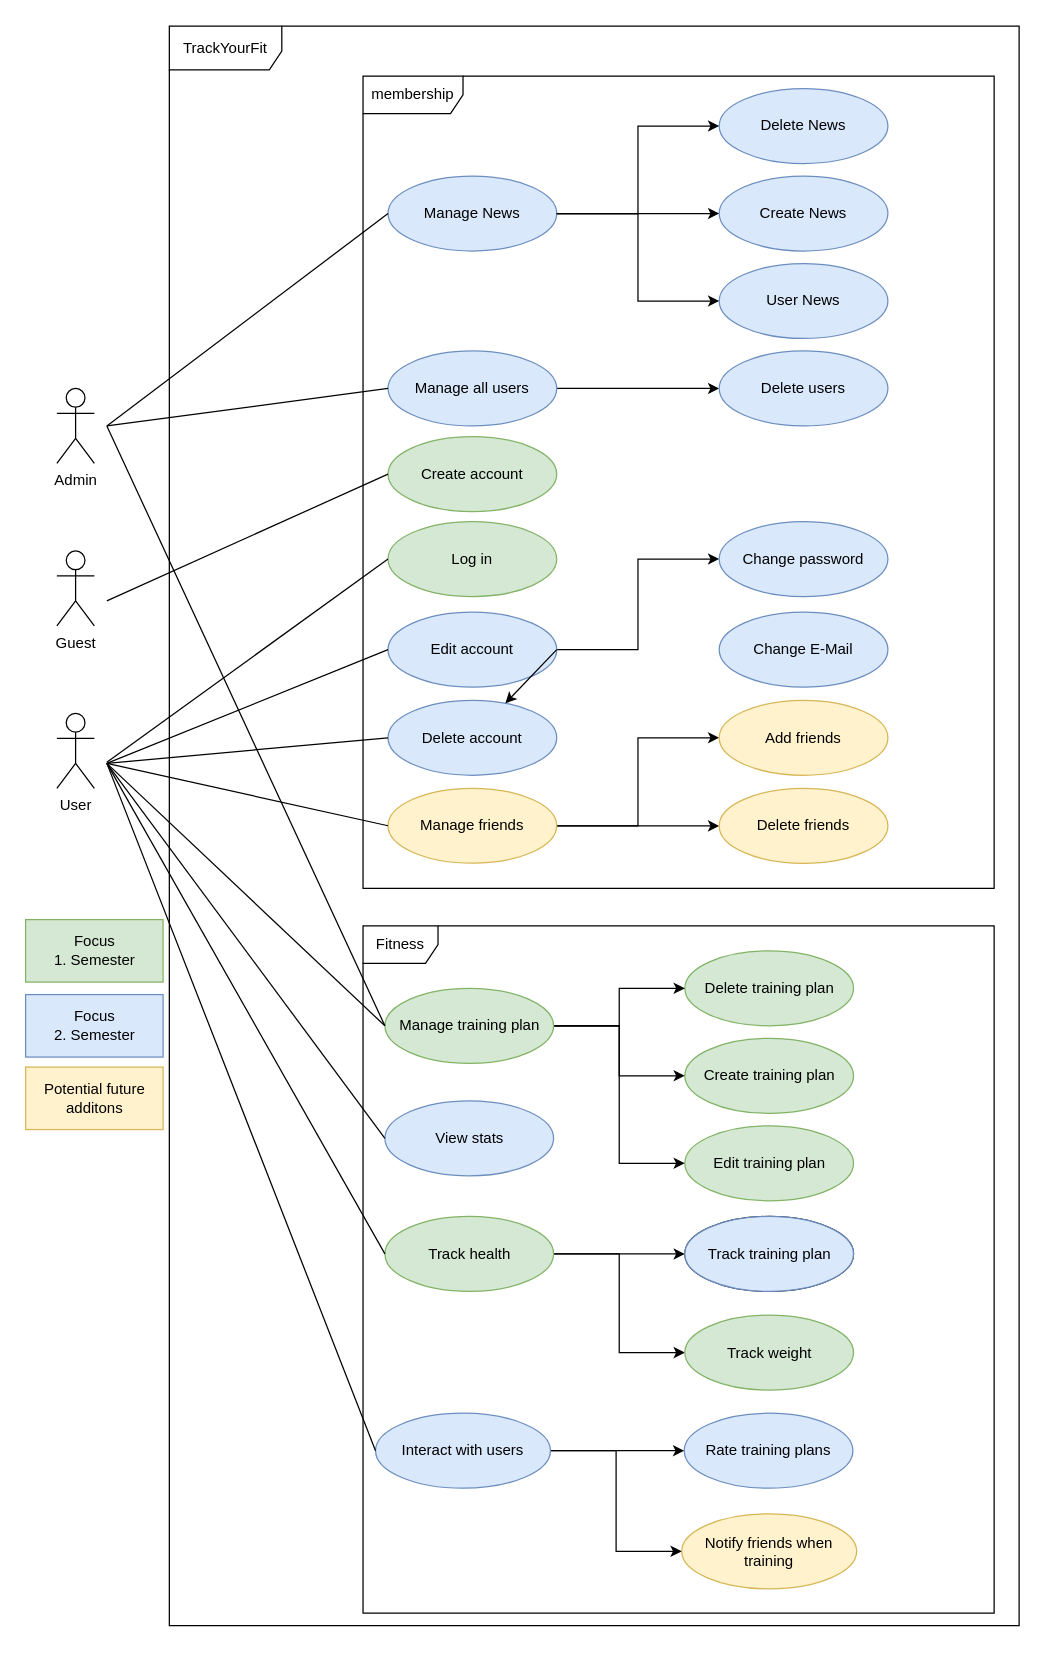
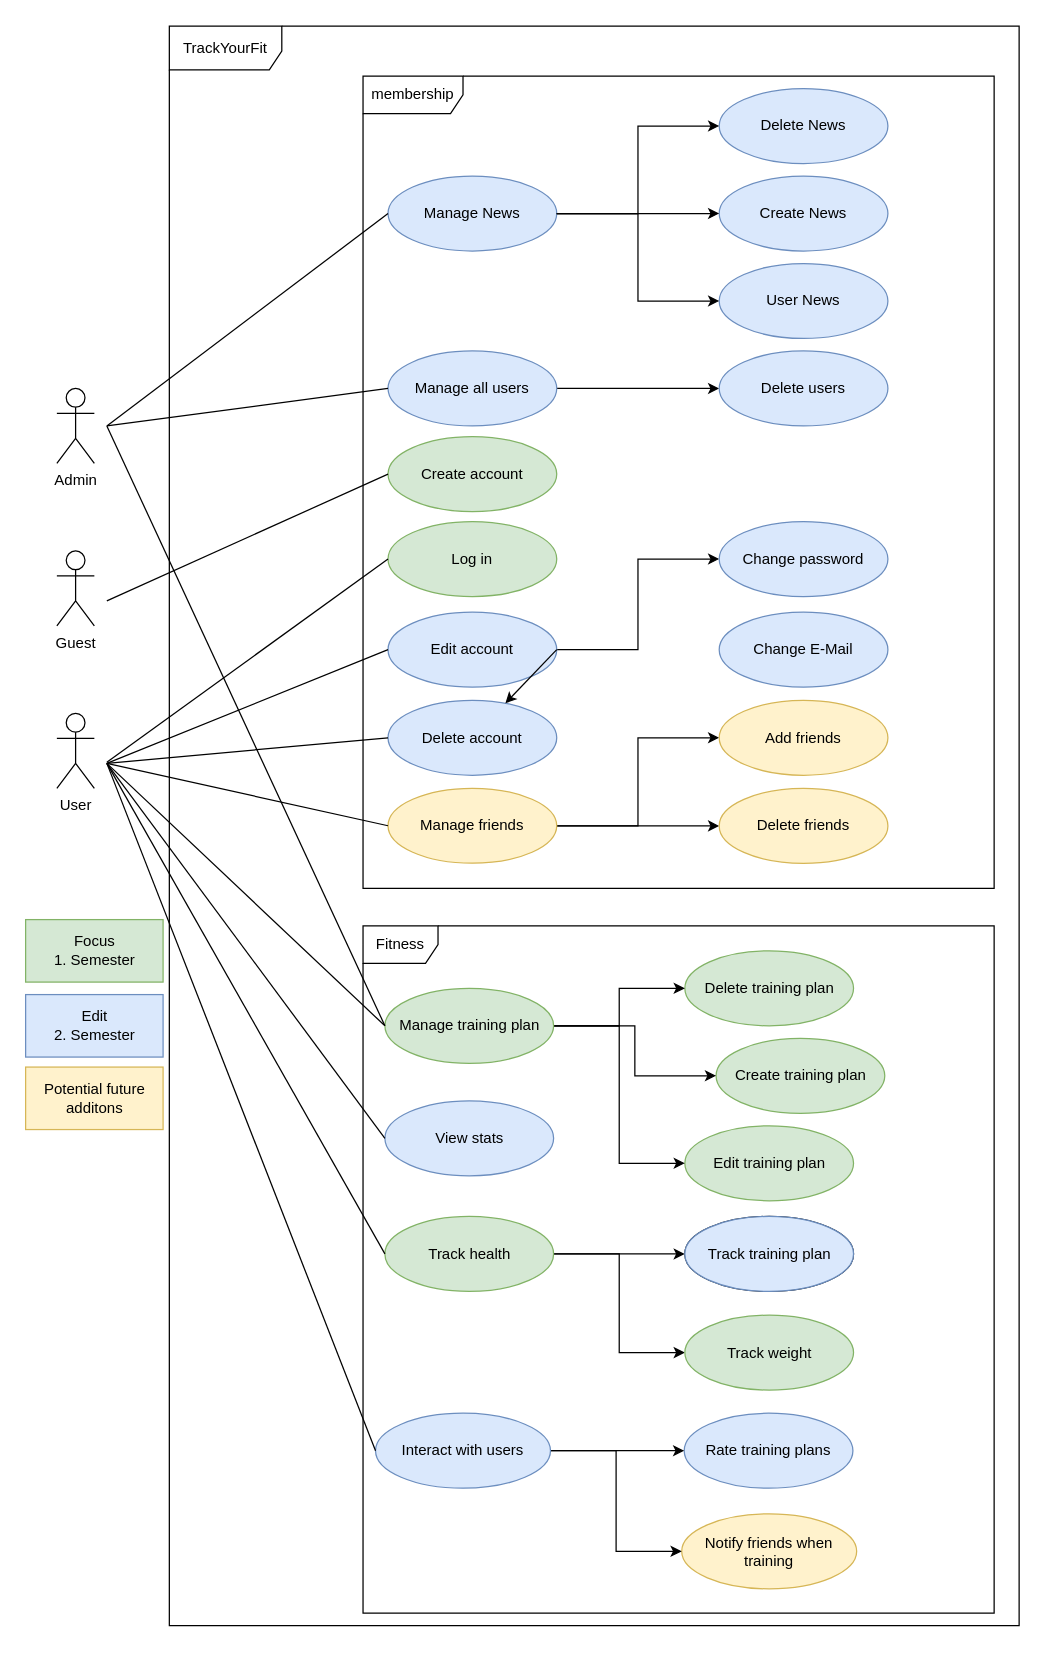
(95, 1026) -> (95, 1026)
(769, 1076) -> (801, 1076)
